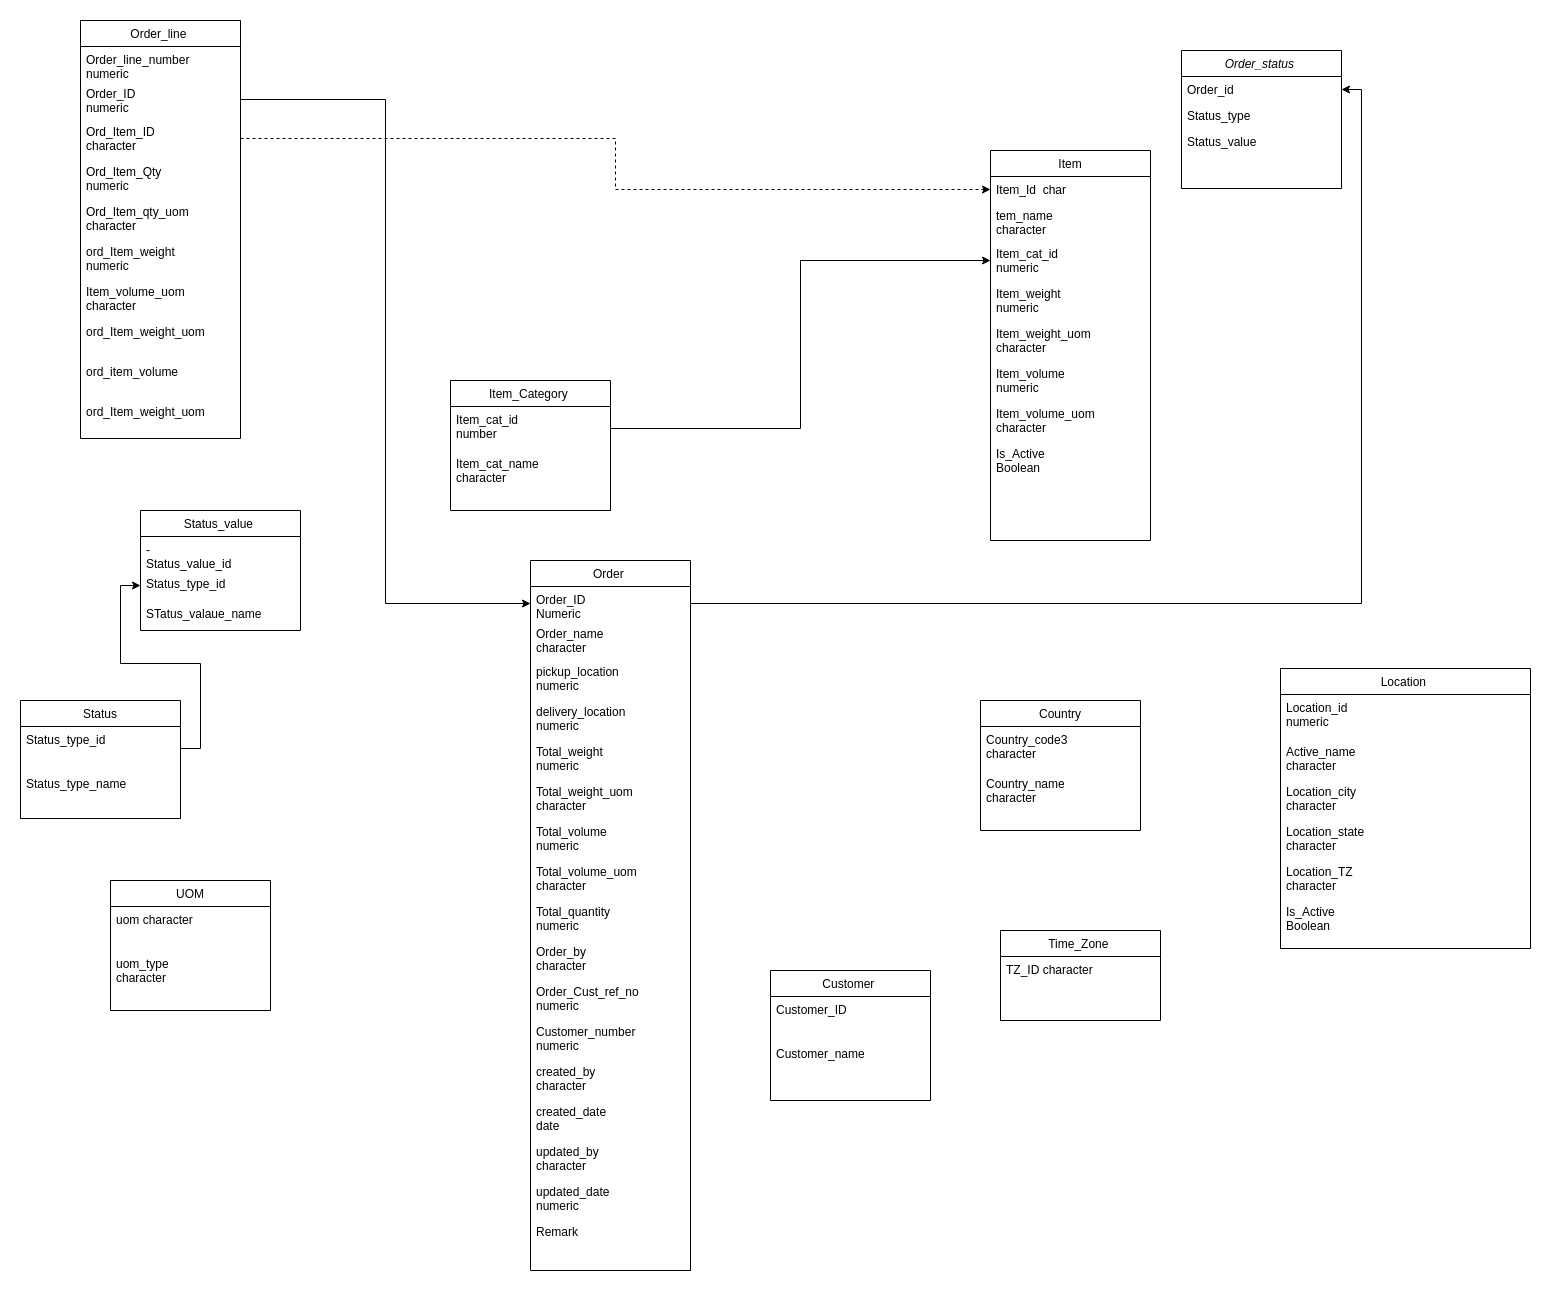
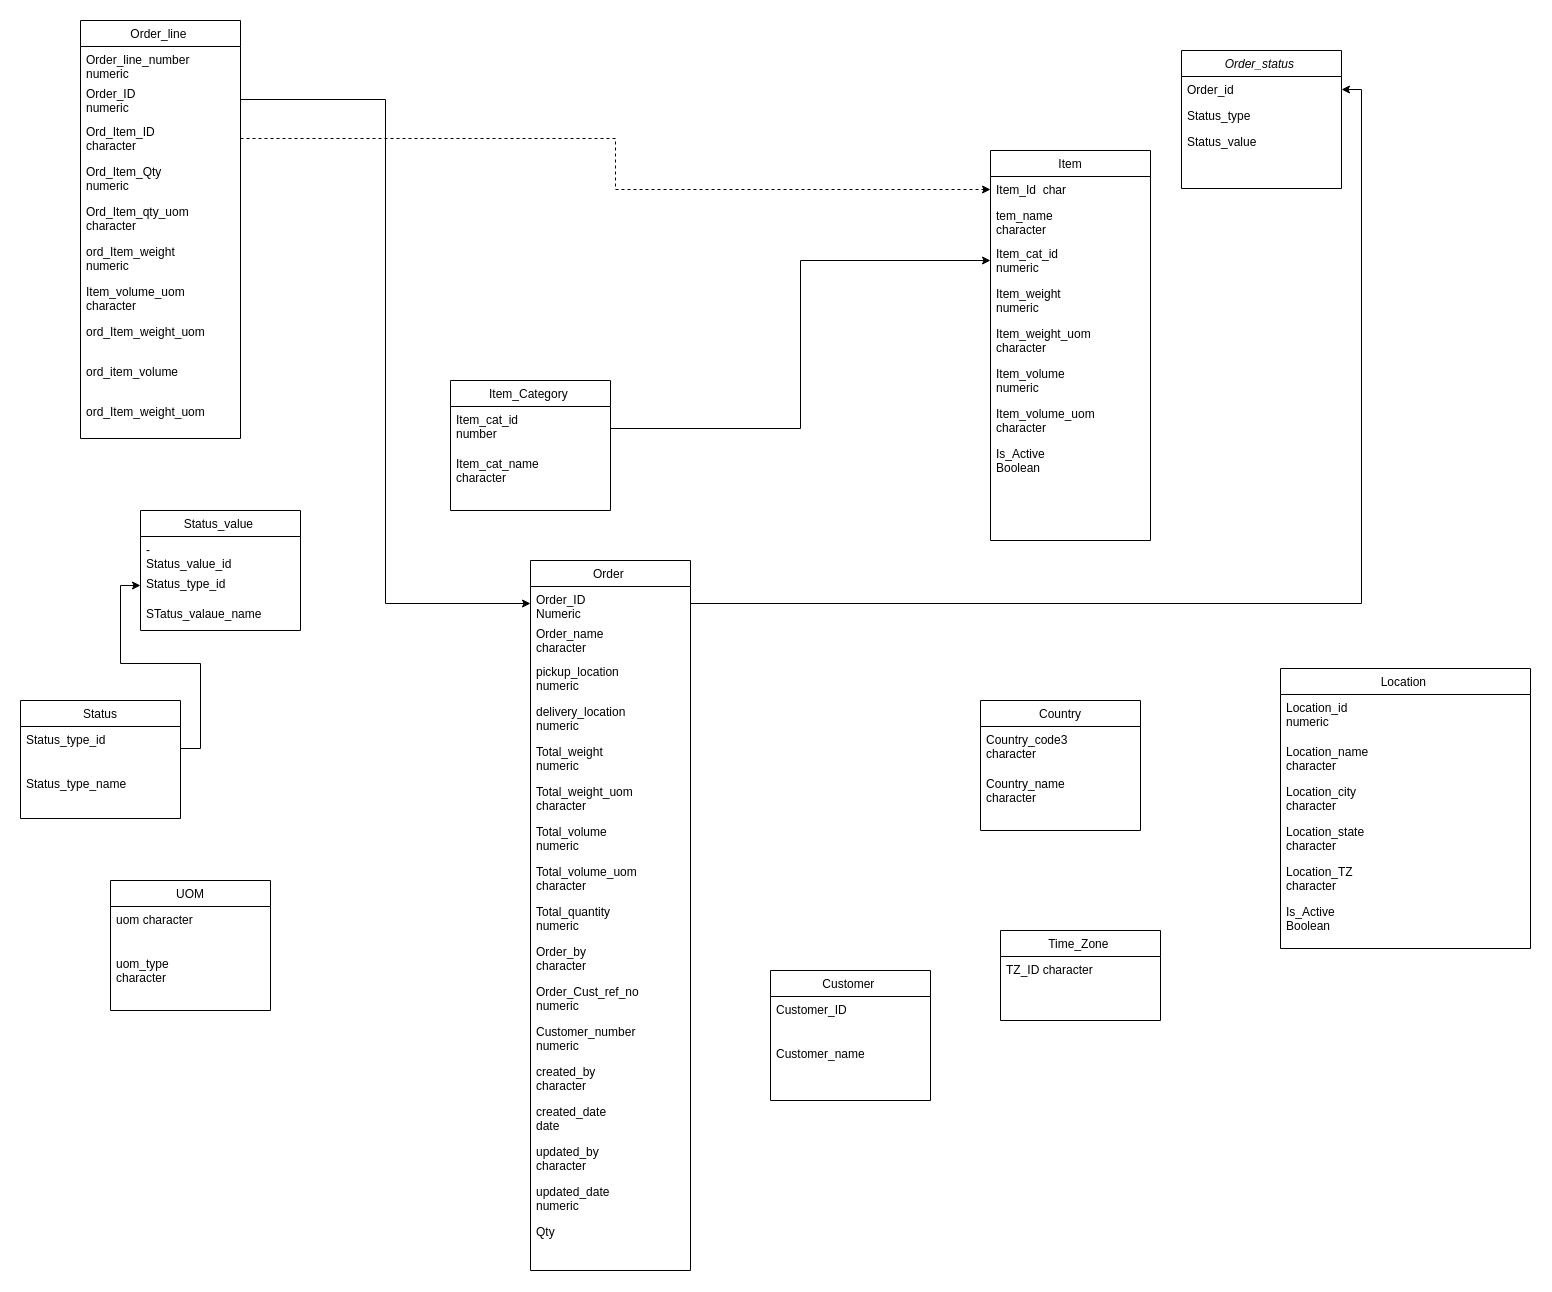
(1321, 752) -> (1328, 752)
(556, 1232) -> (546, 1232)
